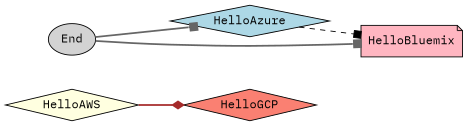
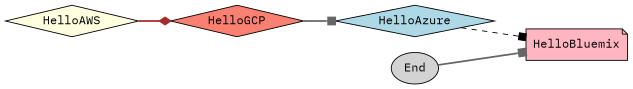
(142, 32) -> (315, 21)
